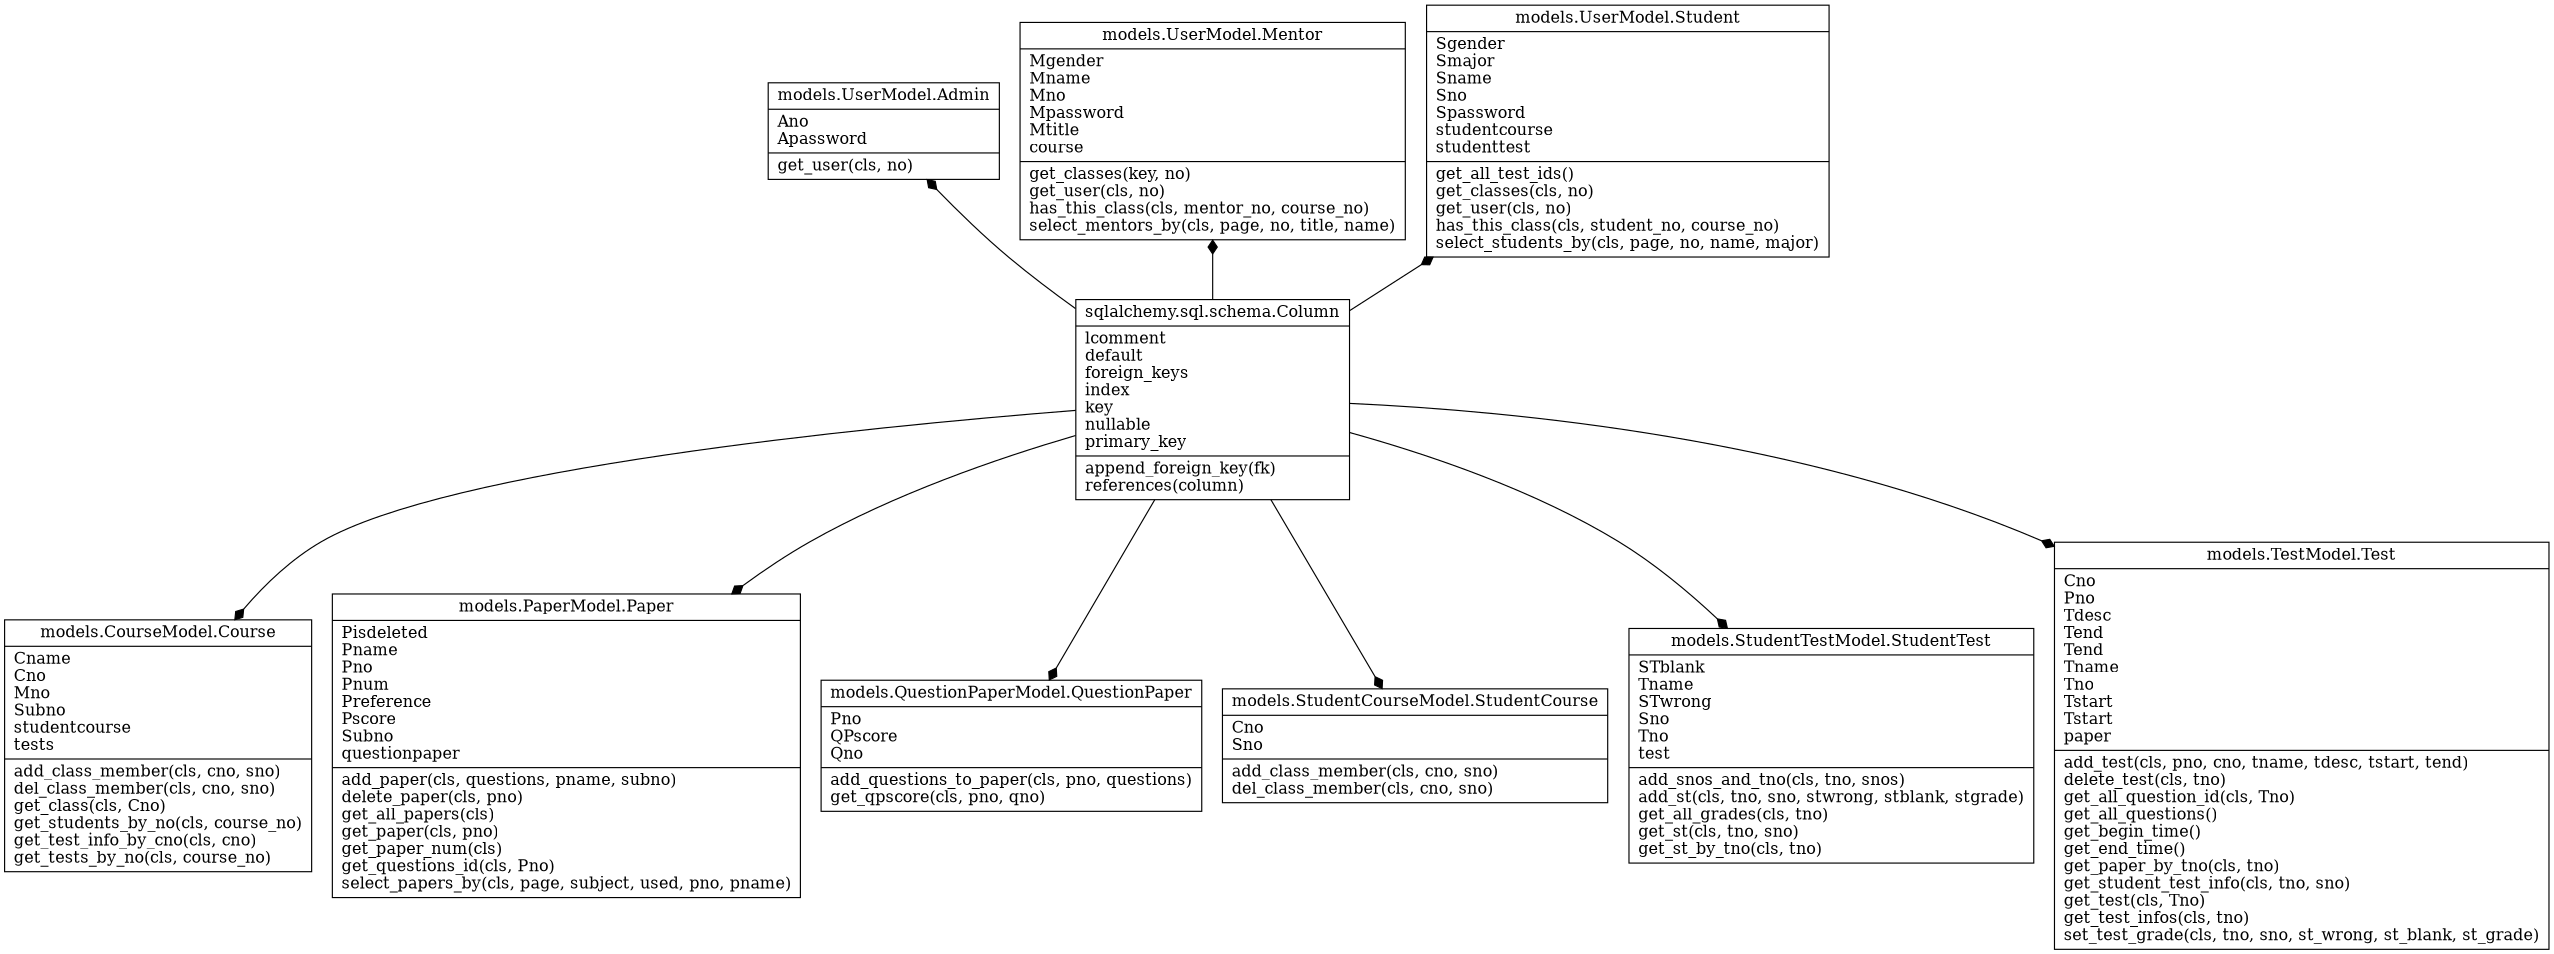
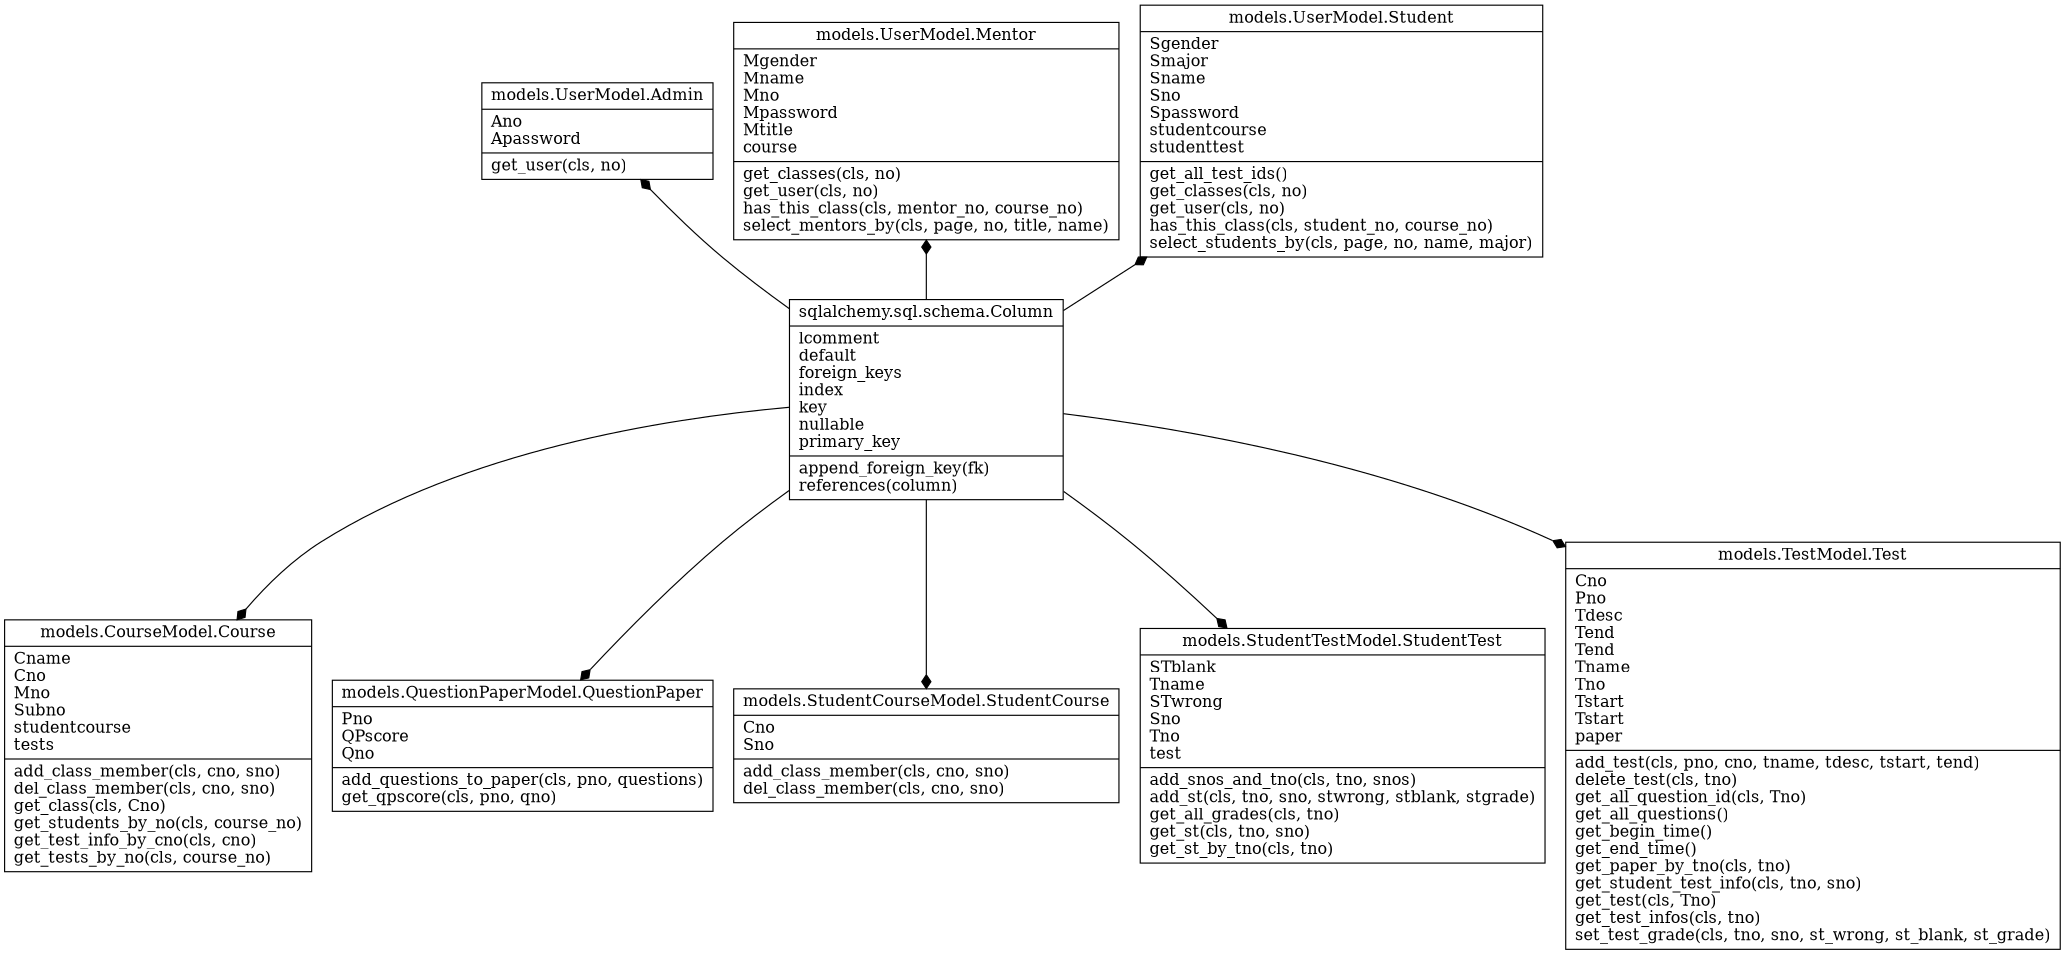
(1110, 174) -> (822, 174)
(566, 746) -> none
